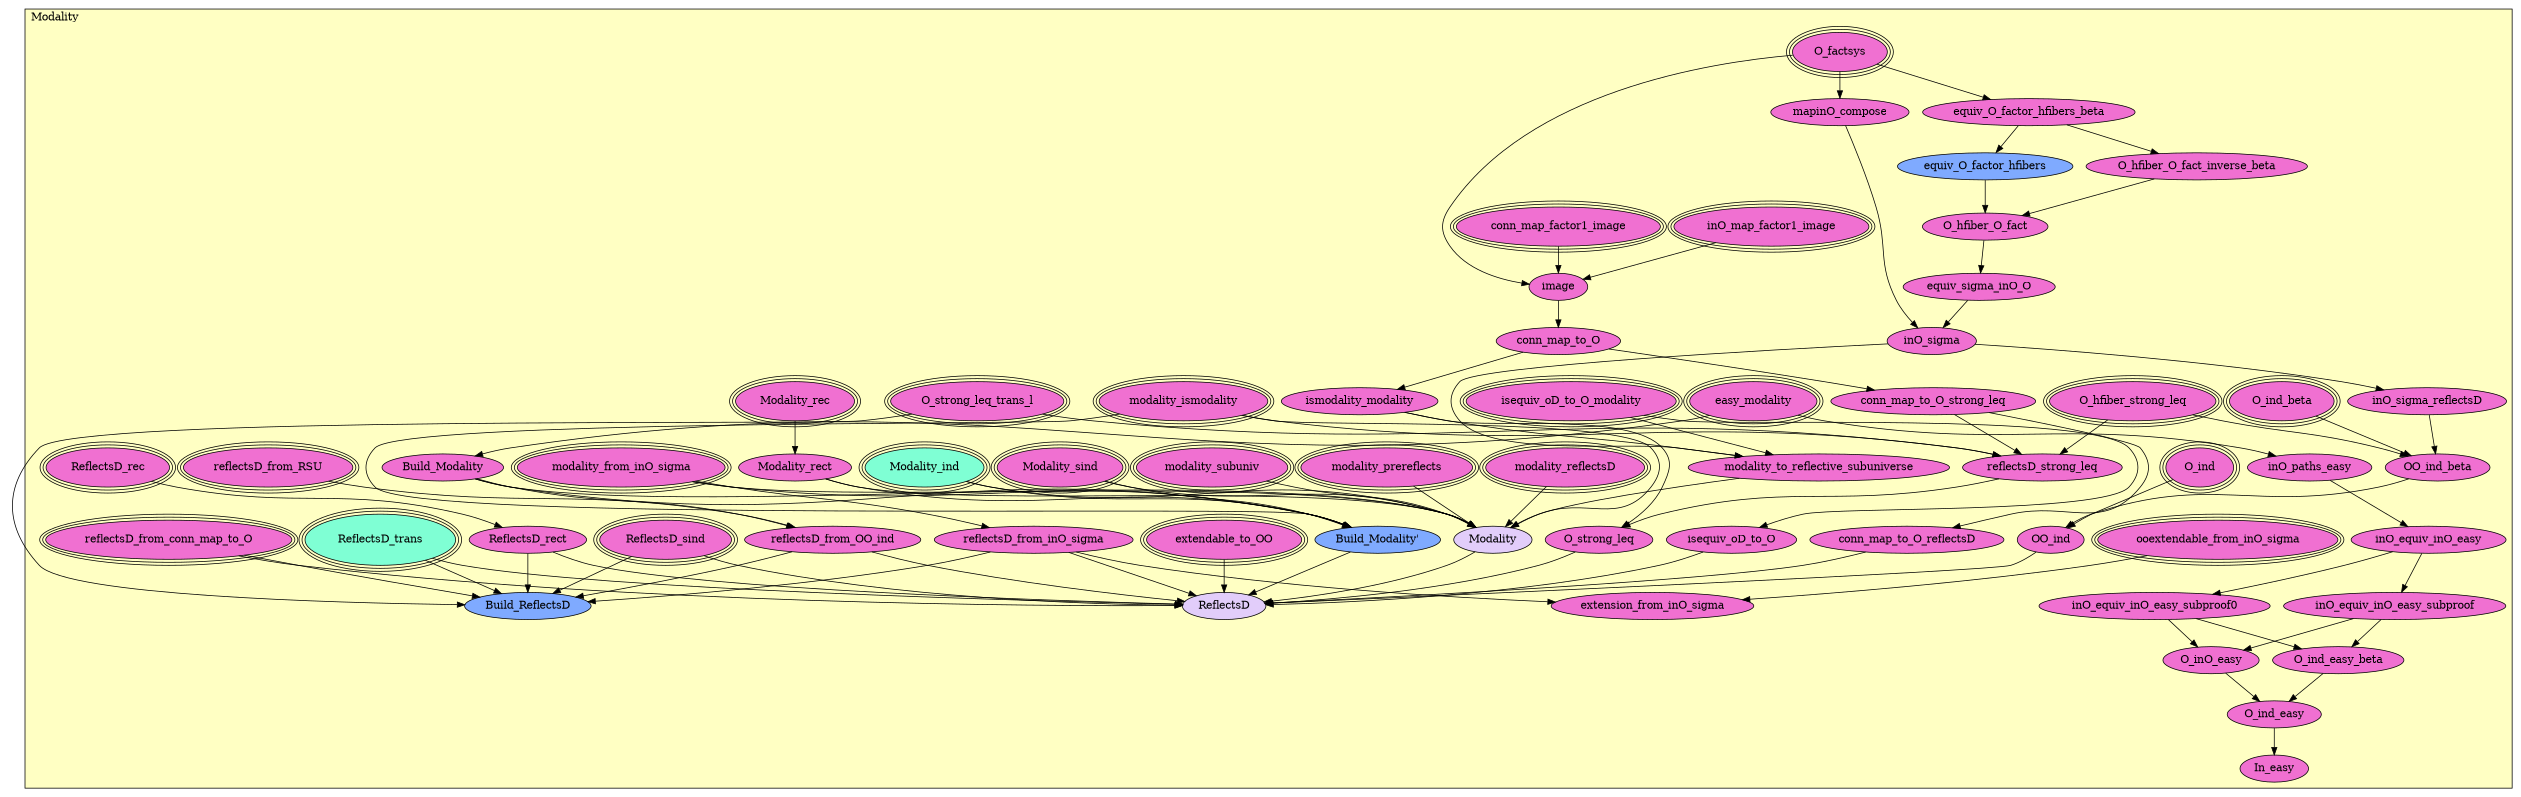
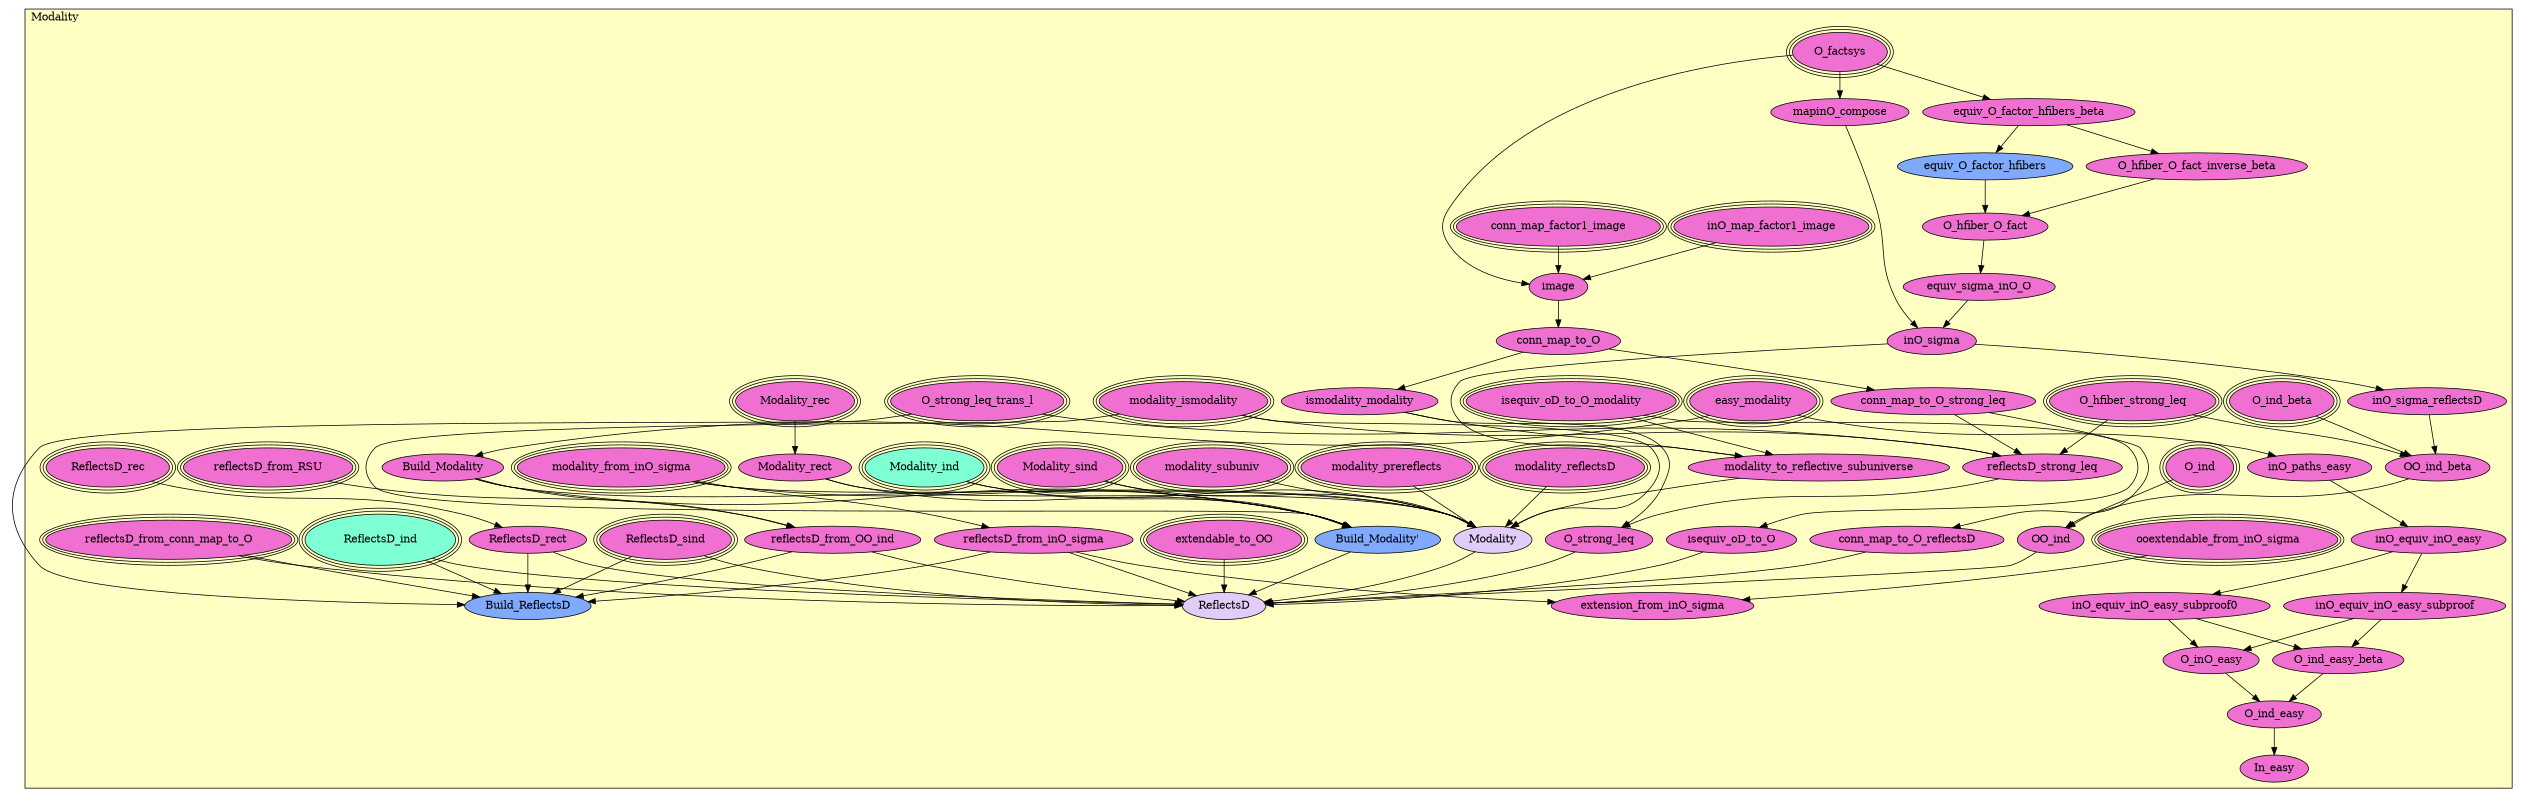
(380, 540) -> (380, 540)
